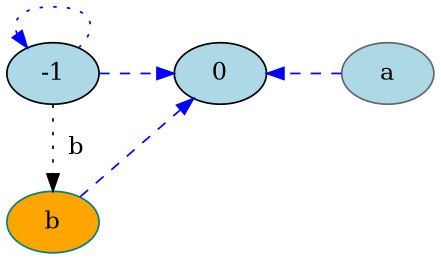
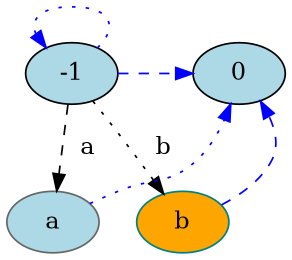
(313, 73) -> (168, 178)
none -> (63, 139)
